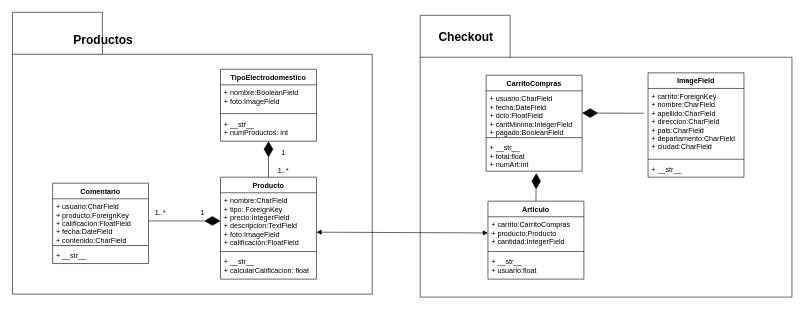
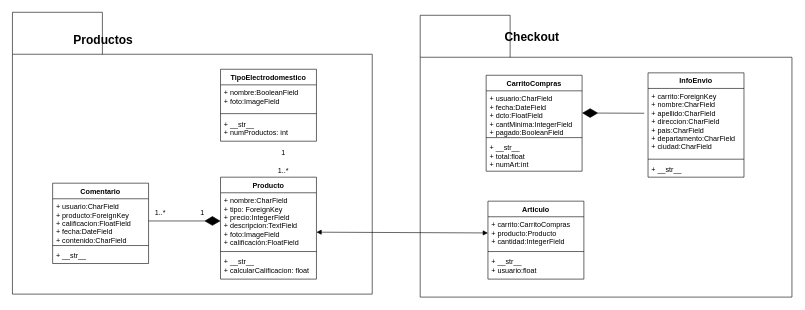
(466, 36) -> (532, 36)
(696, 81) -> (696, 81)
(269, 167) -> none
(536, 190) -> none
